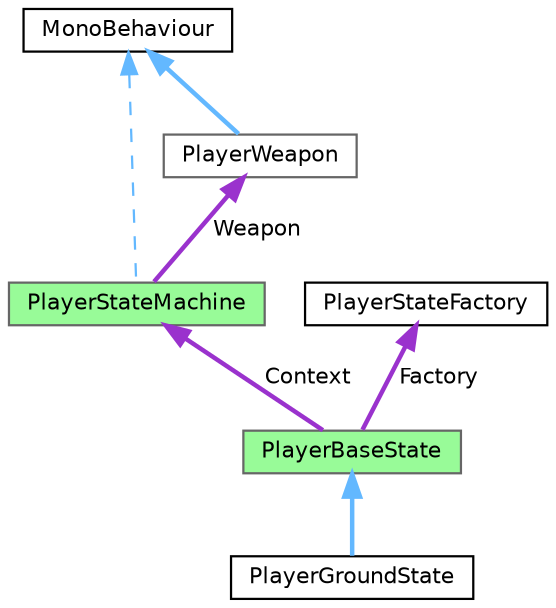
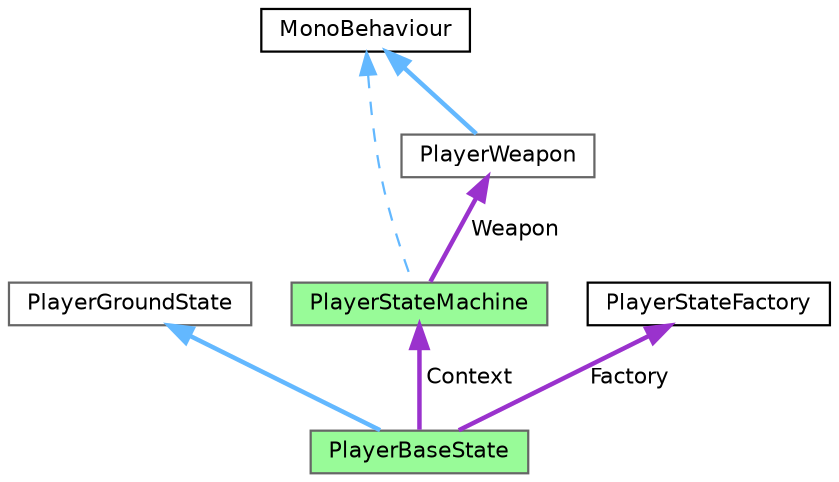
(352, 526) -> (285, 383)
(352, 578) -> (130, 304)
